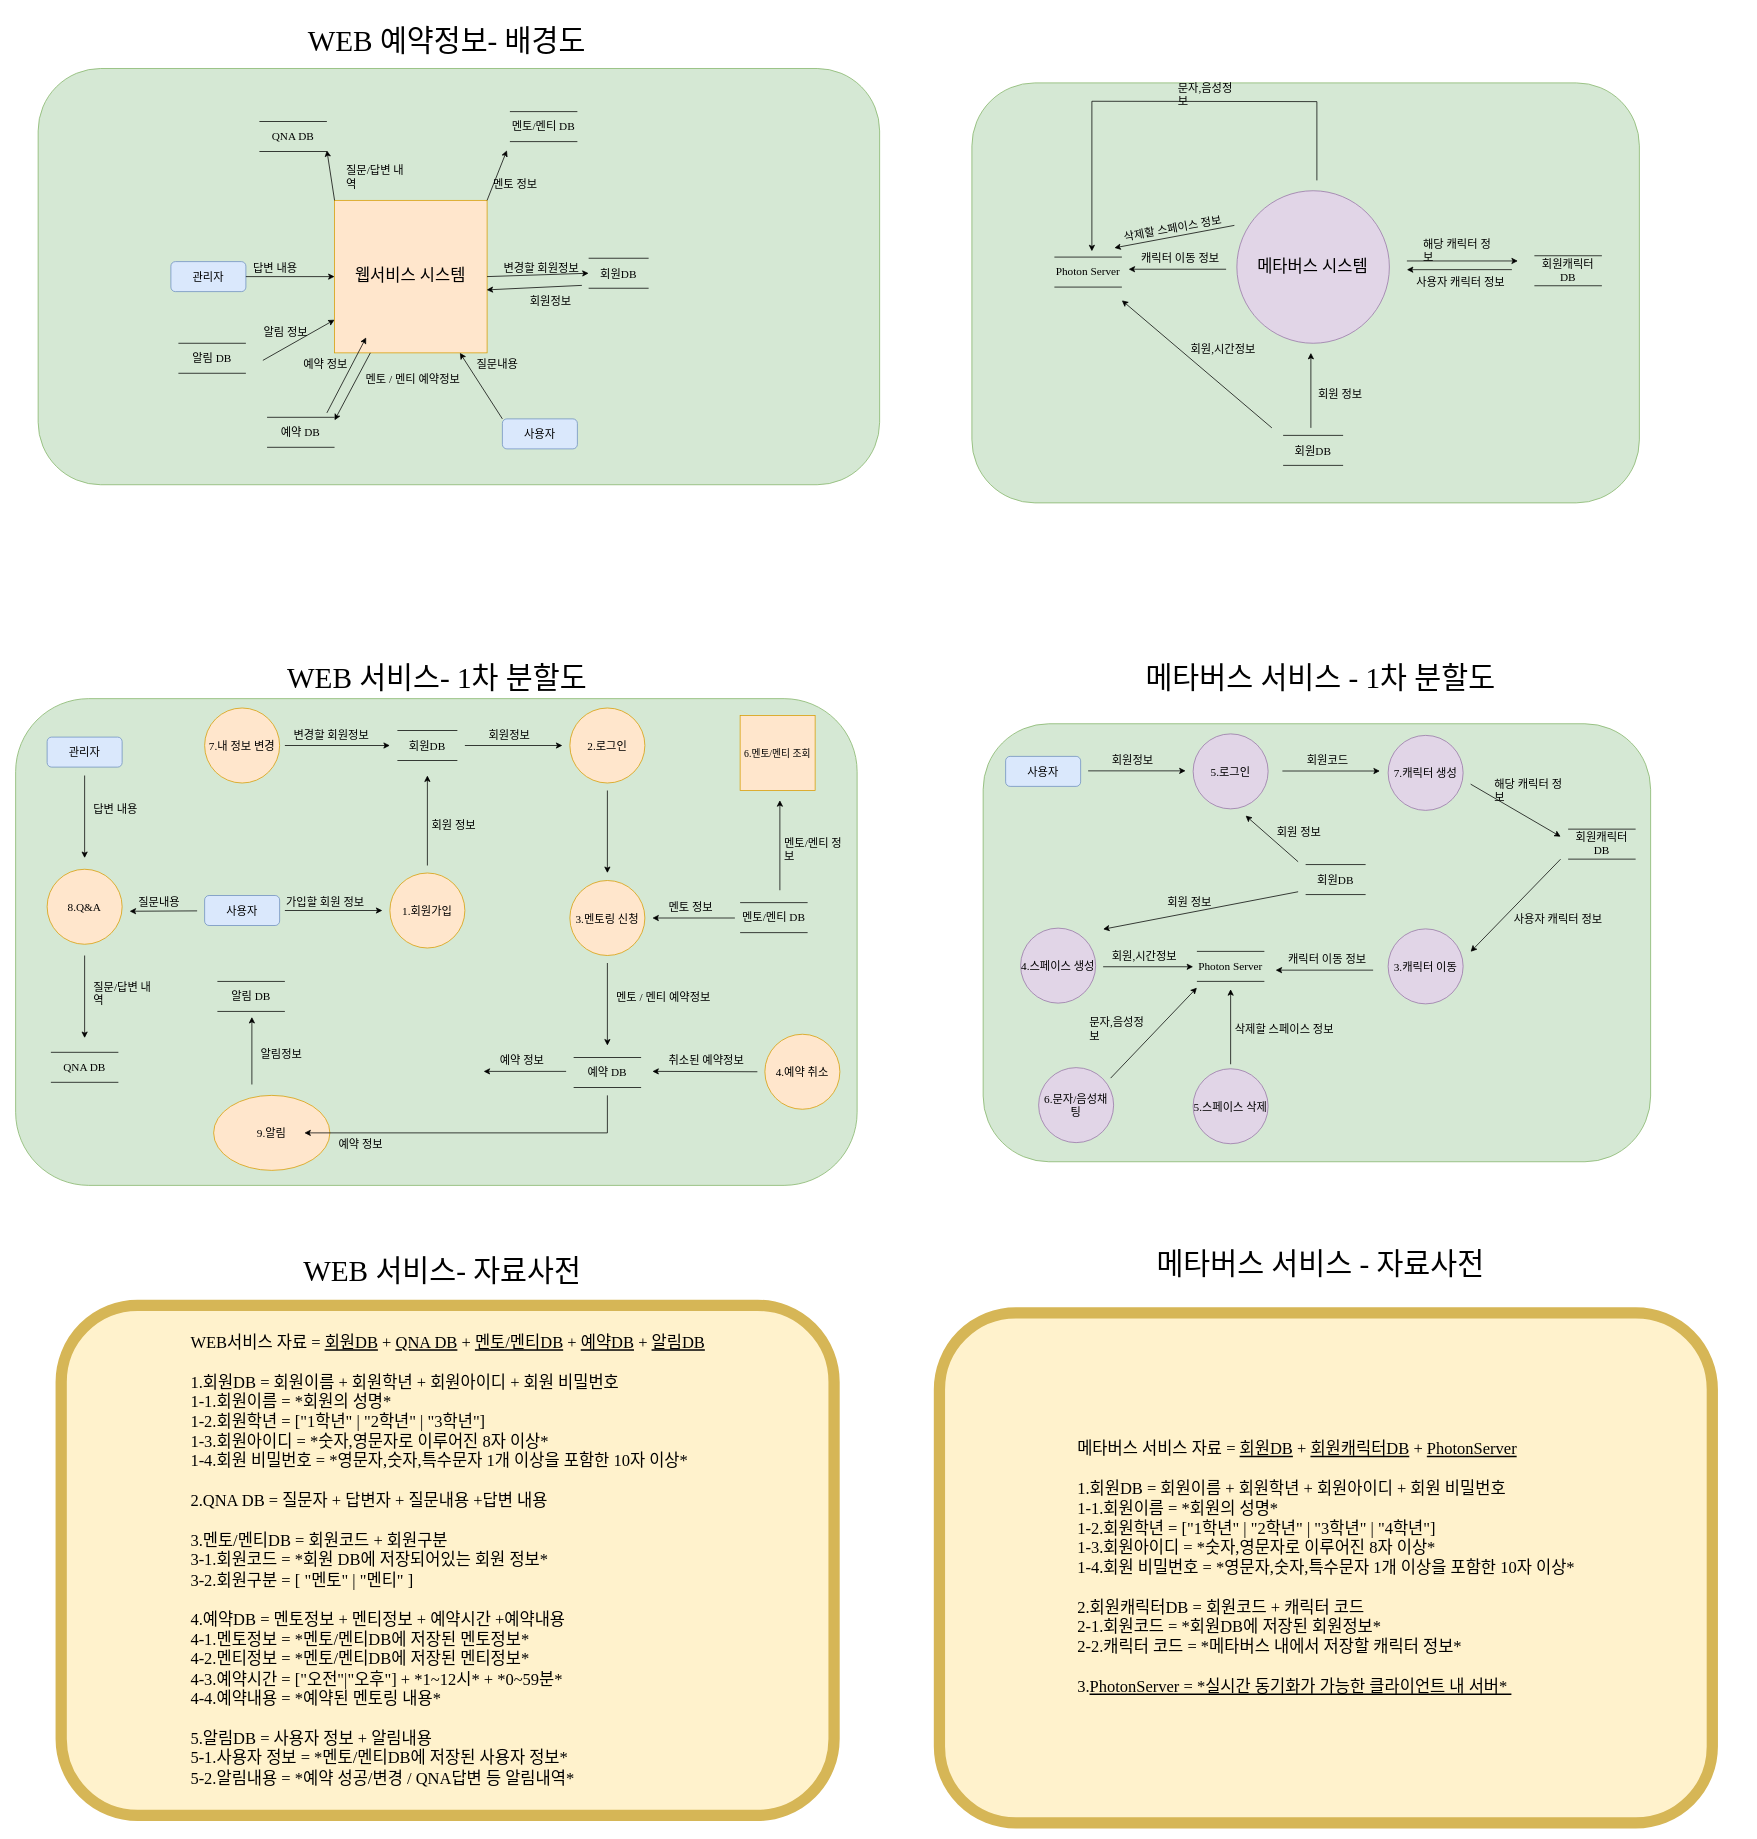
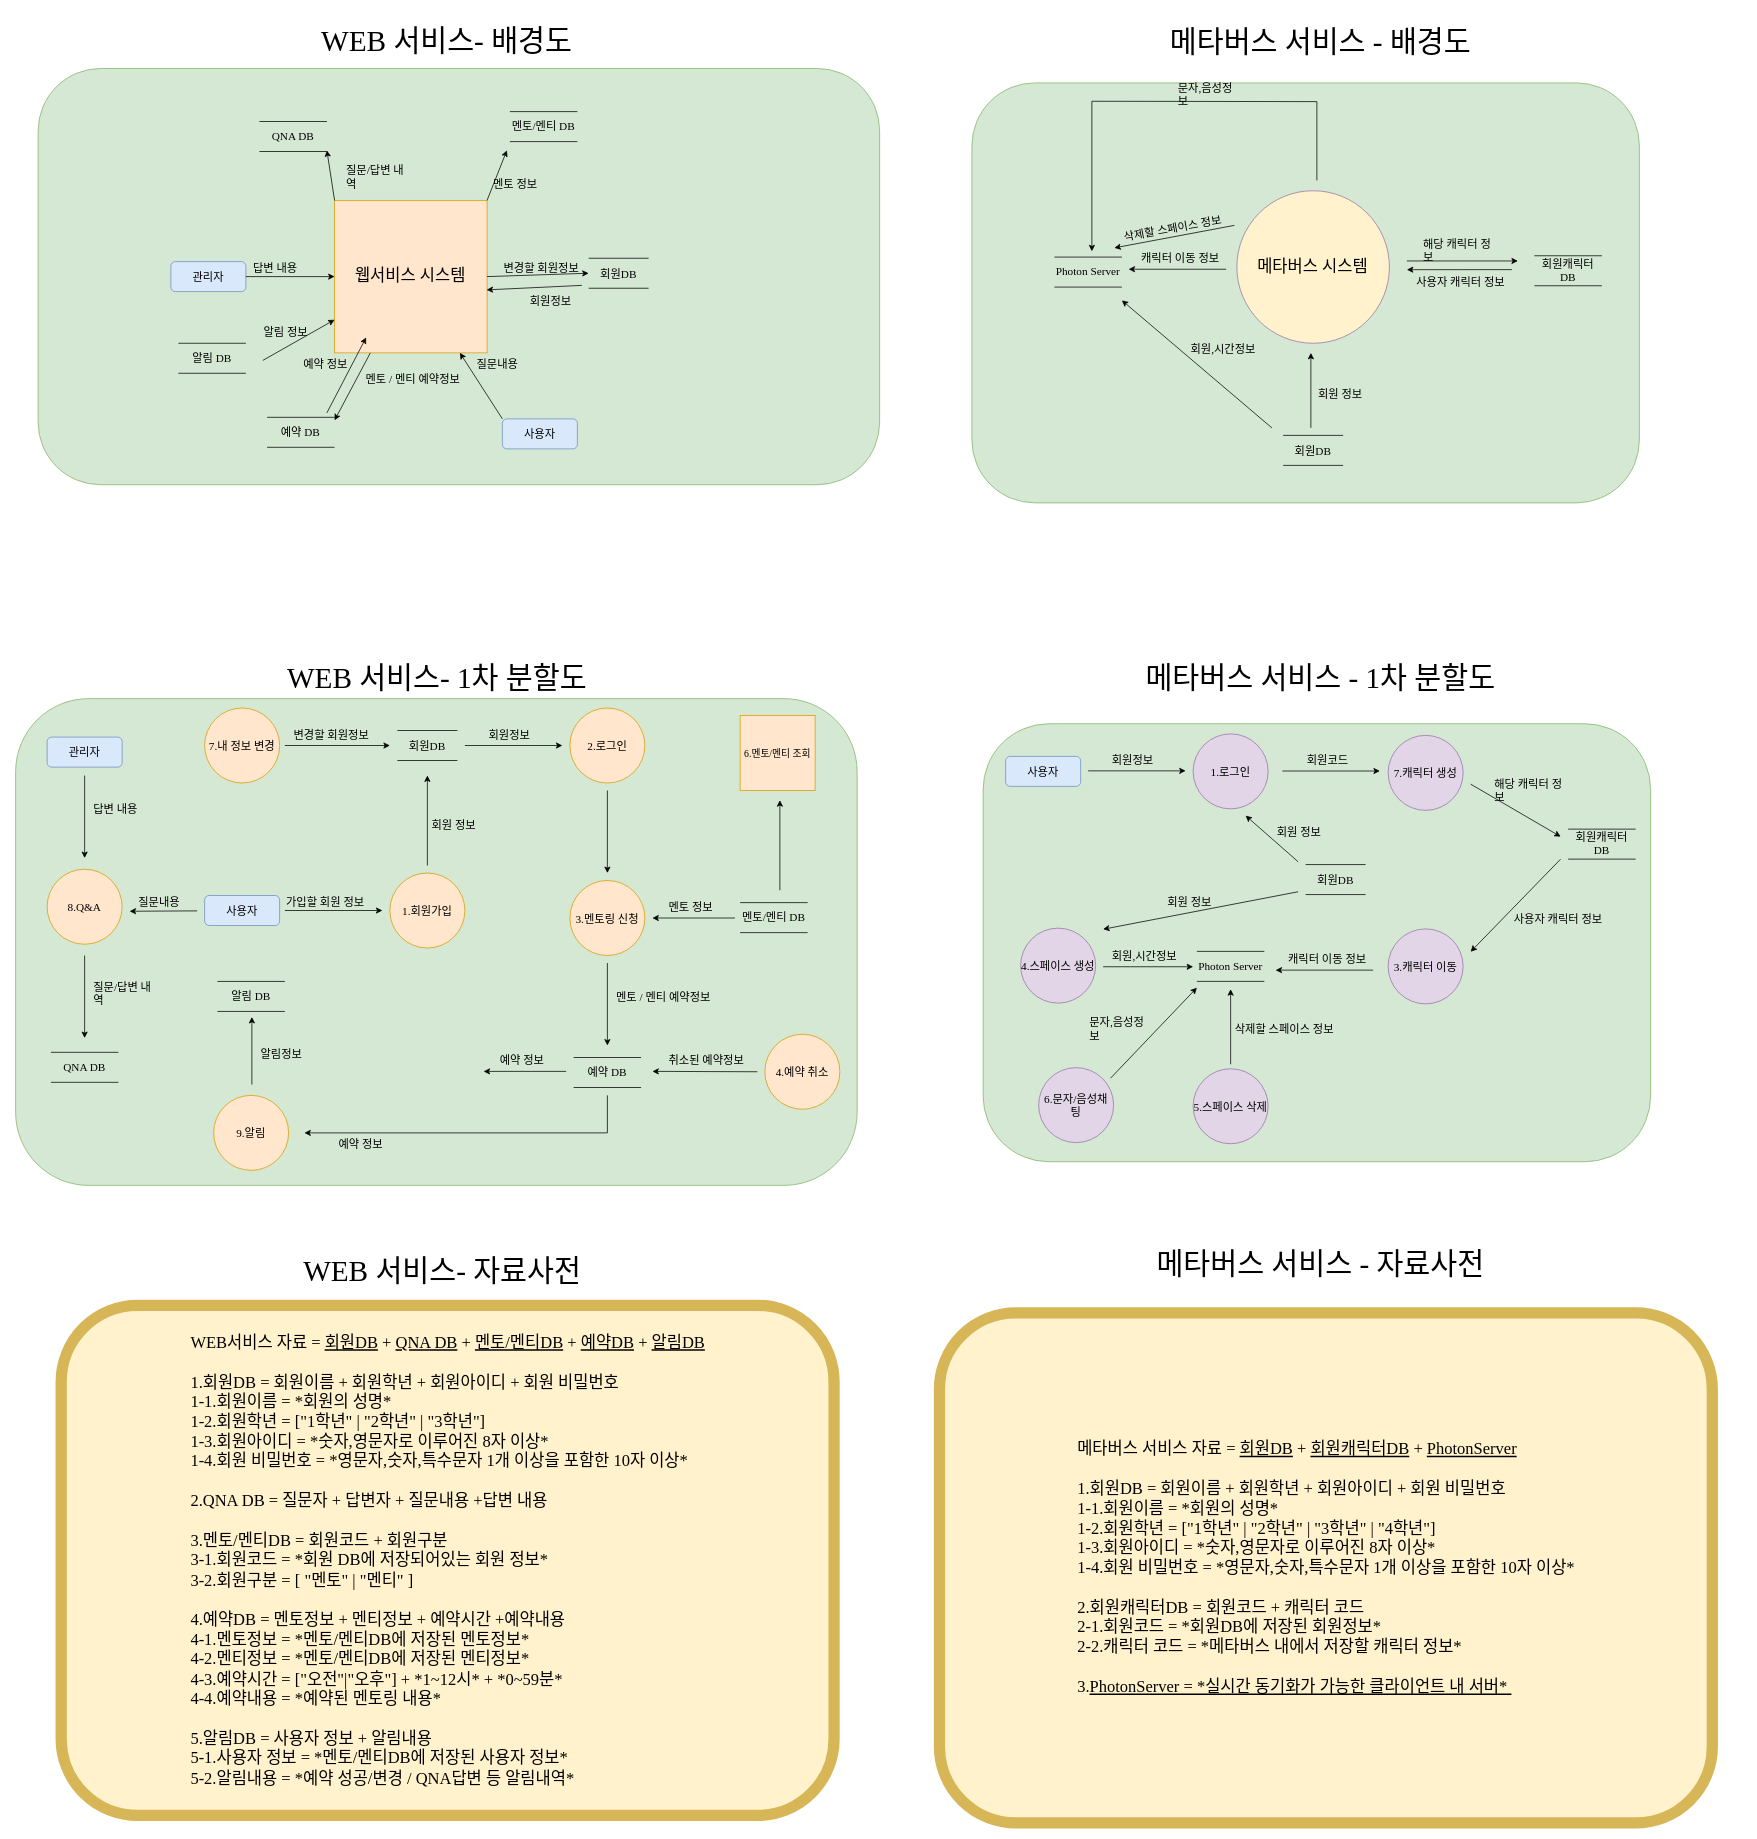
(447, 42) -> (447, 42)
none -> (1320, 42)
(1313, 267) -> (1313, 267)
(1230, 771) -> (1230, 771)
(816, 849) -> none
(272, 1133) -> (251, 1133)
